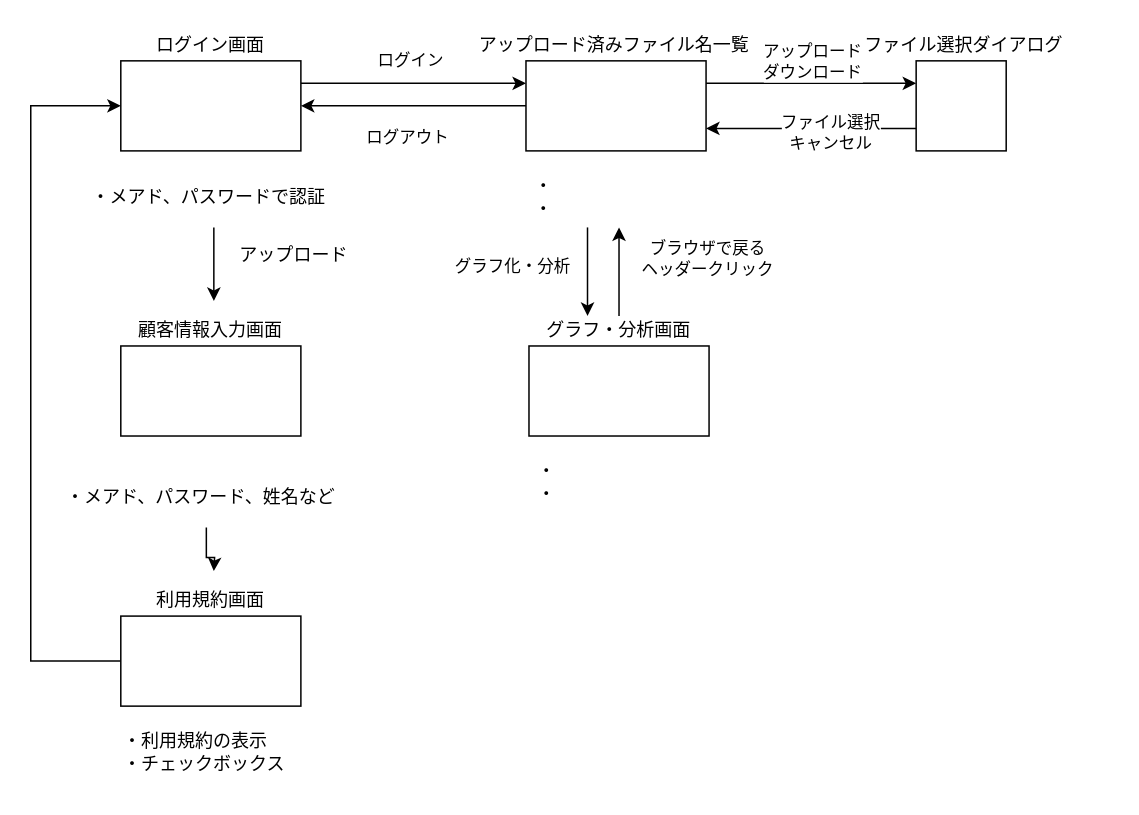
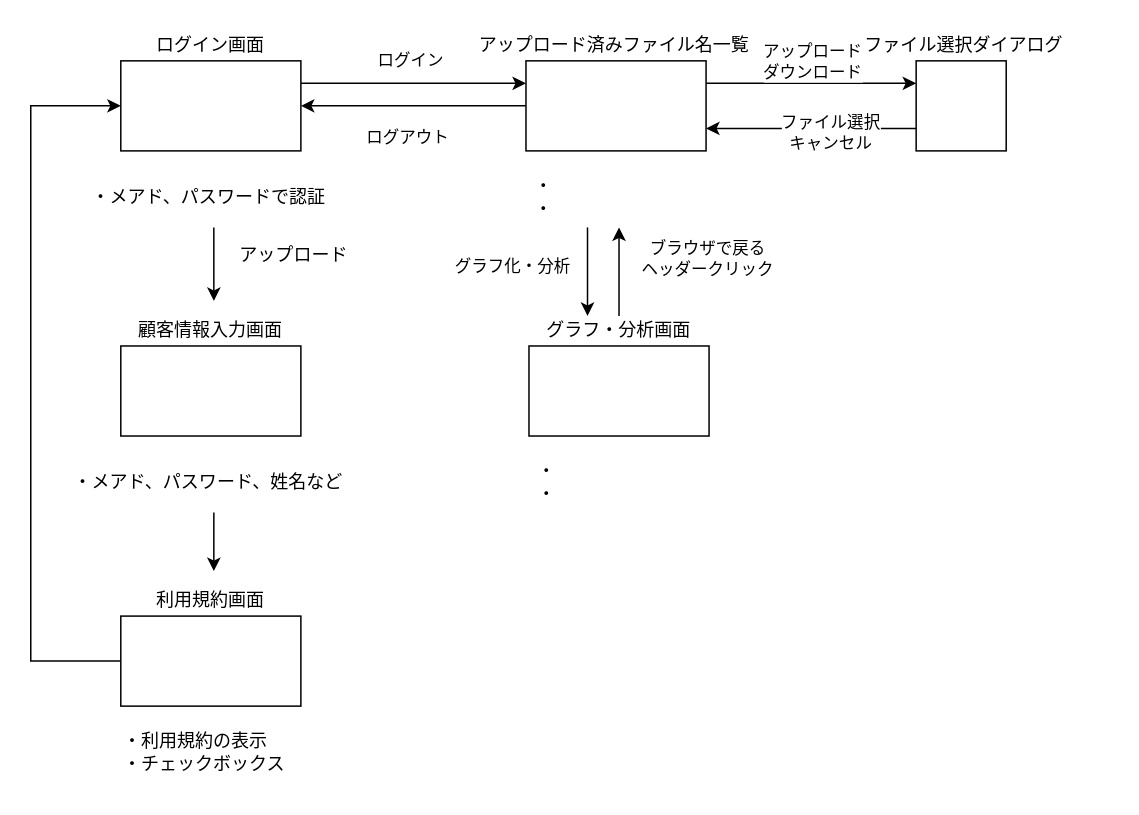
(206, 497) -> (214, 482)
